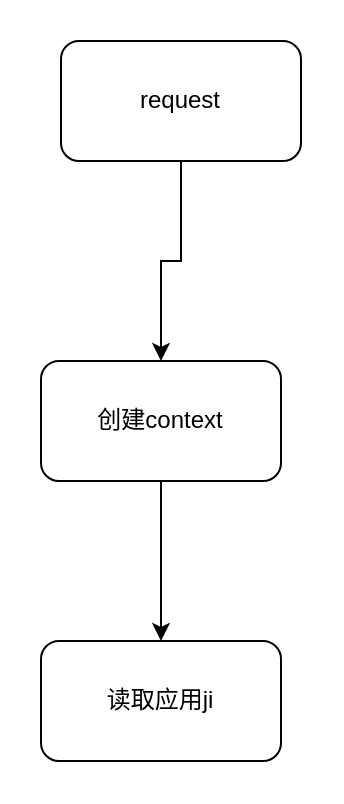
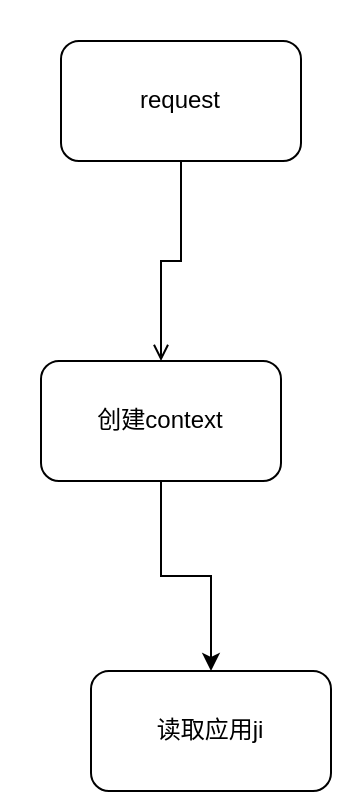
(161, 346) -> (161, 348)
(161, 701) -> (211, 731)
